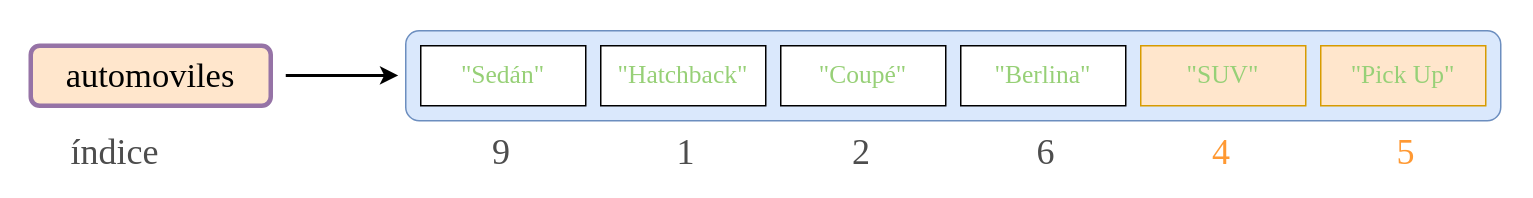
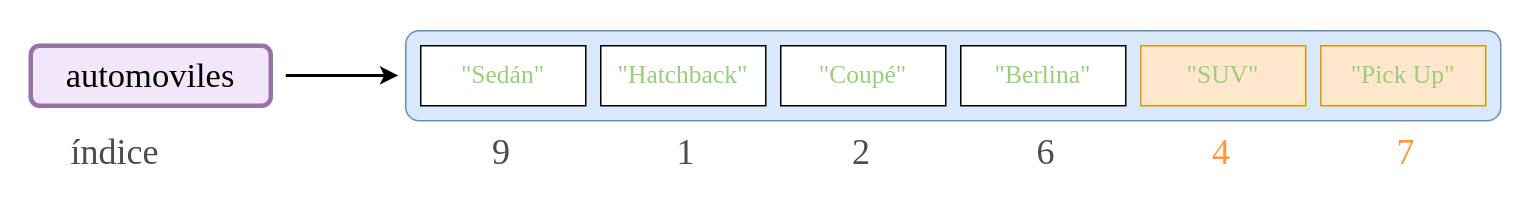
(151, 76) -> (151, 76)
(1402, 142) -> (1402, 142)
